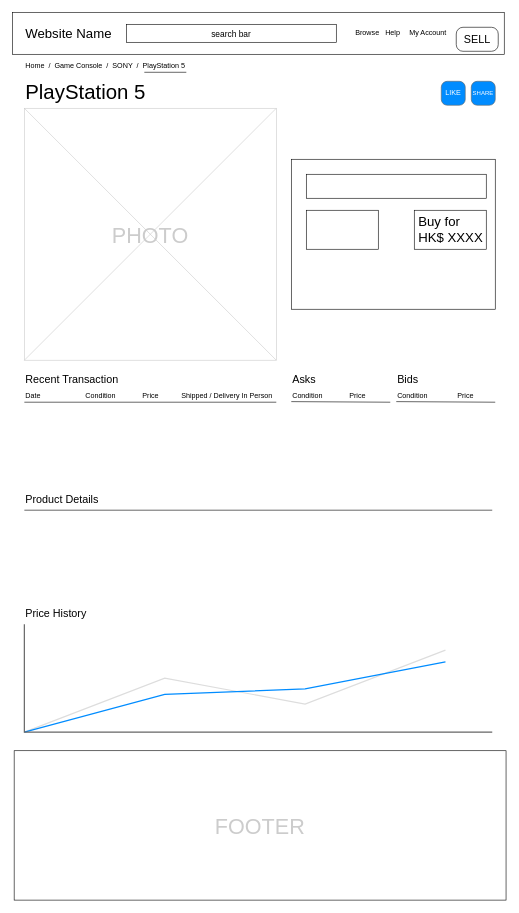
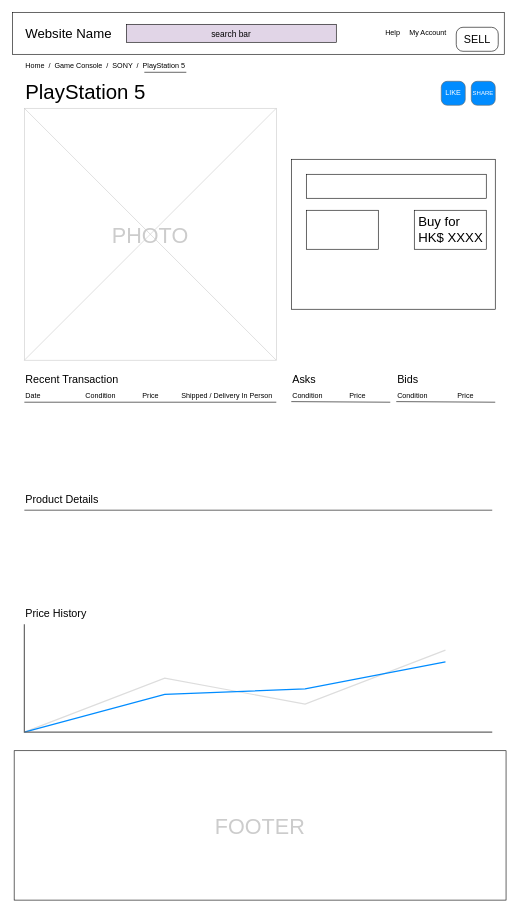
(231, 33) -> (231, 33)
(363, 33) -> none
